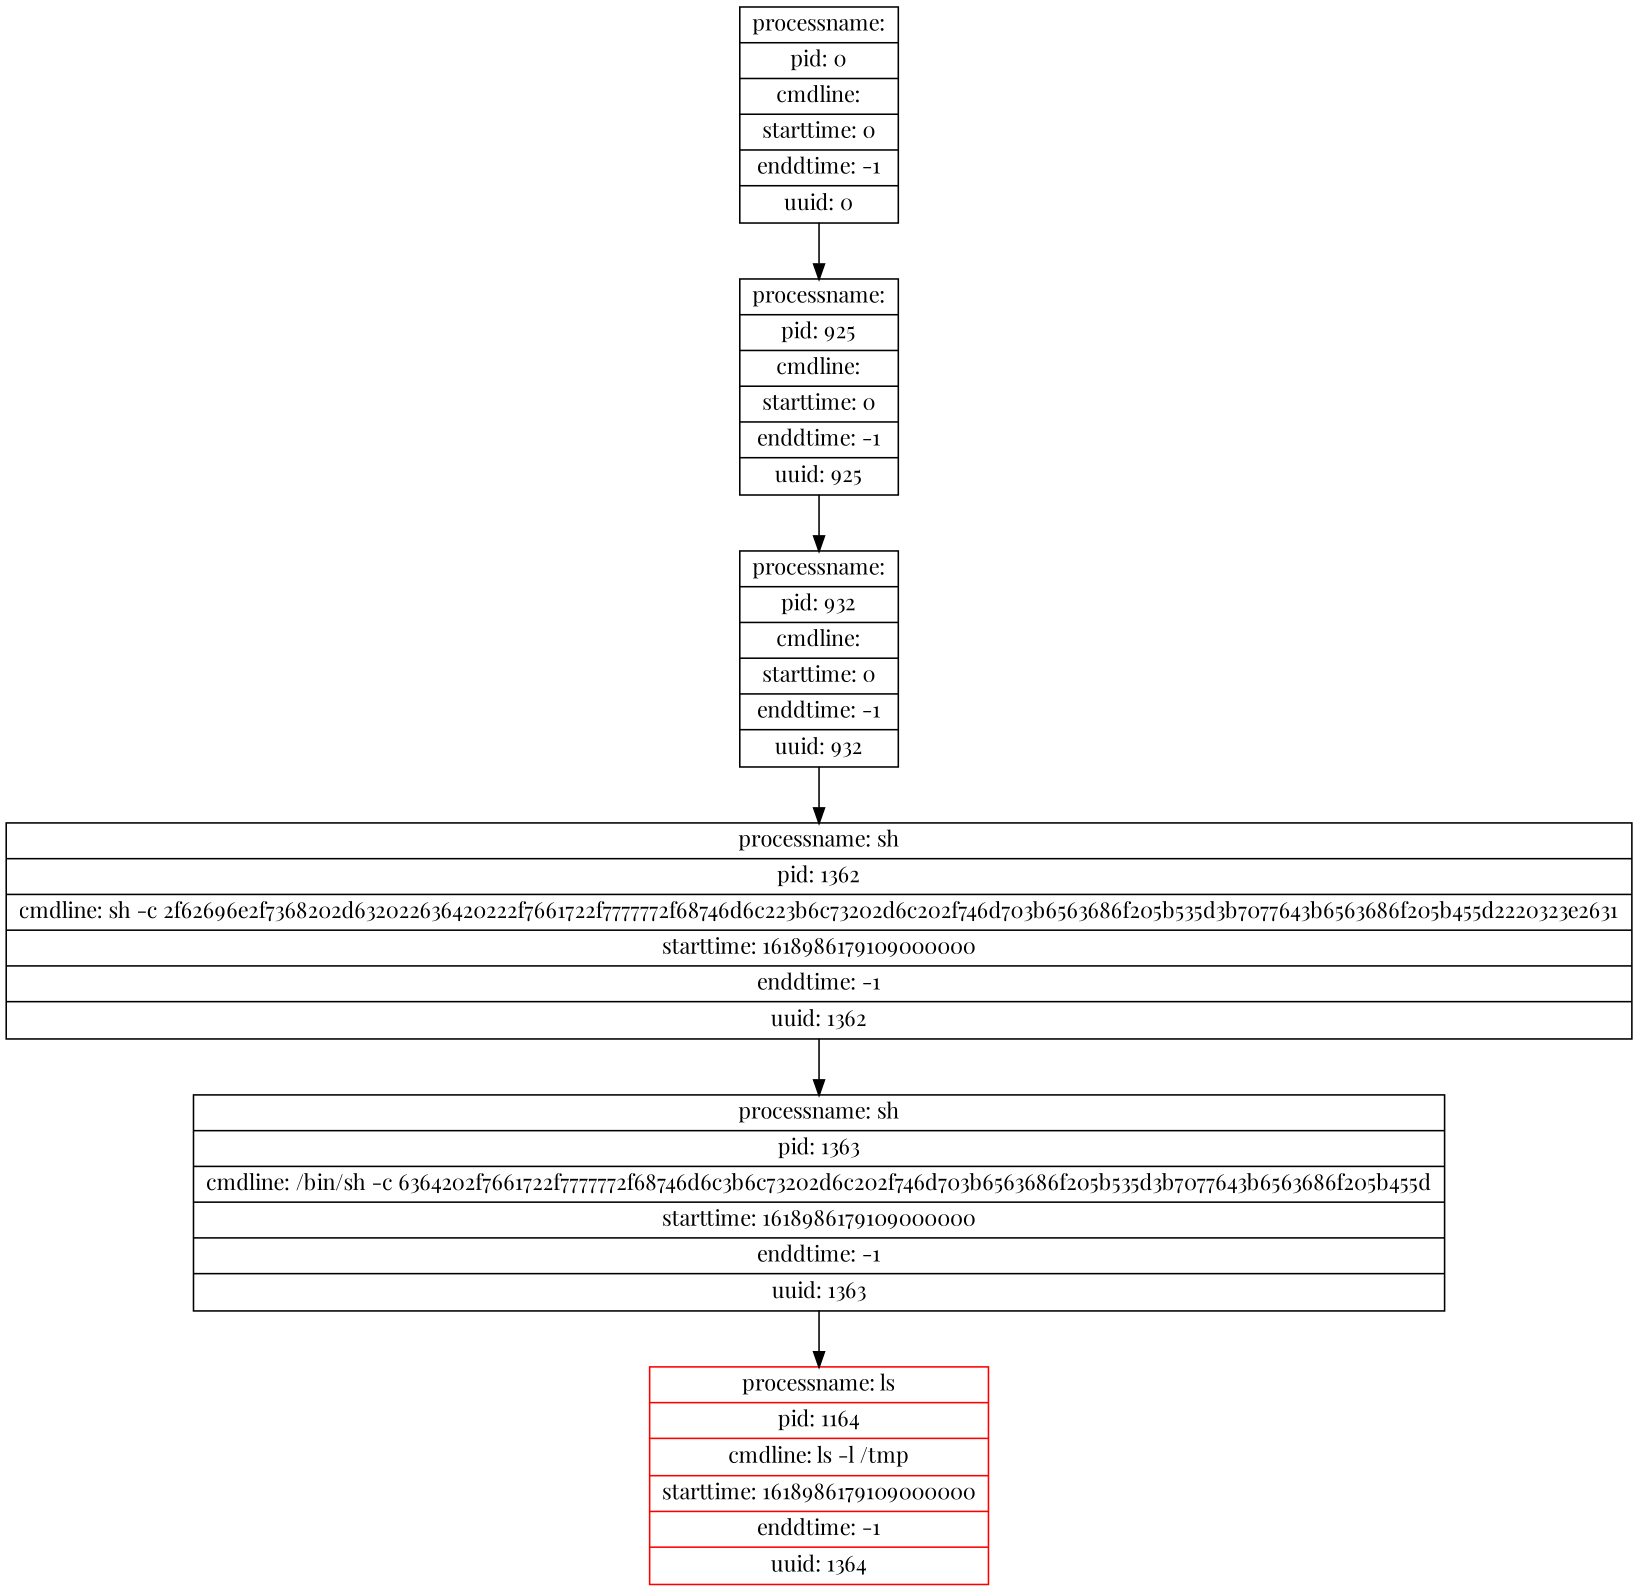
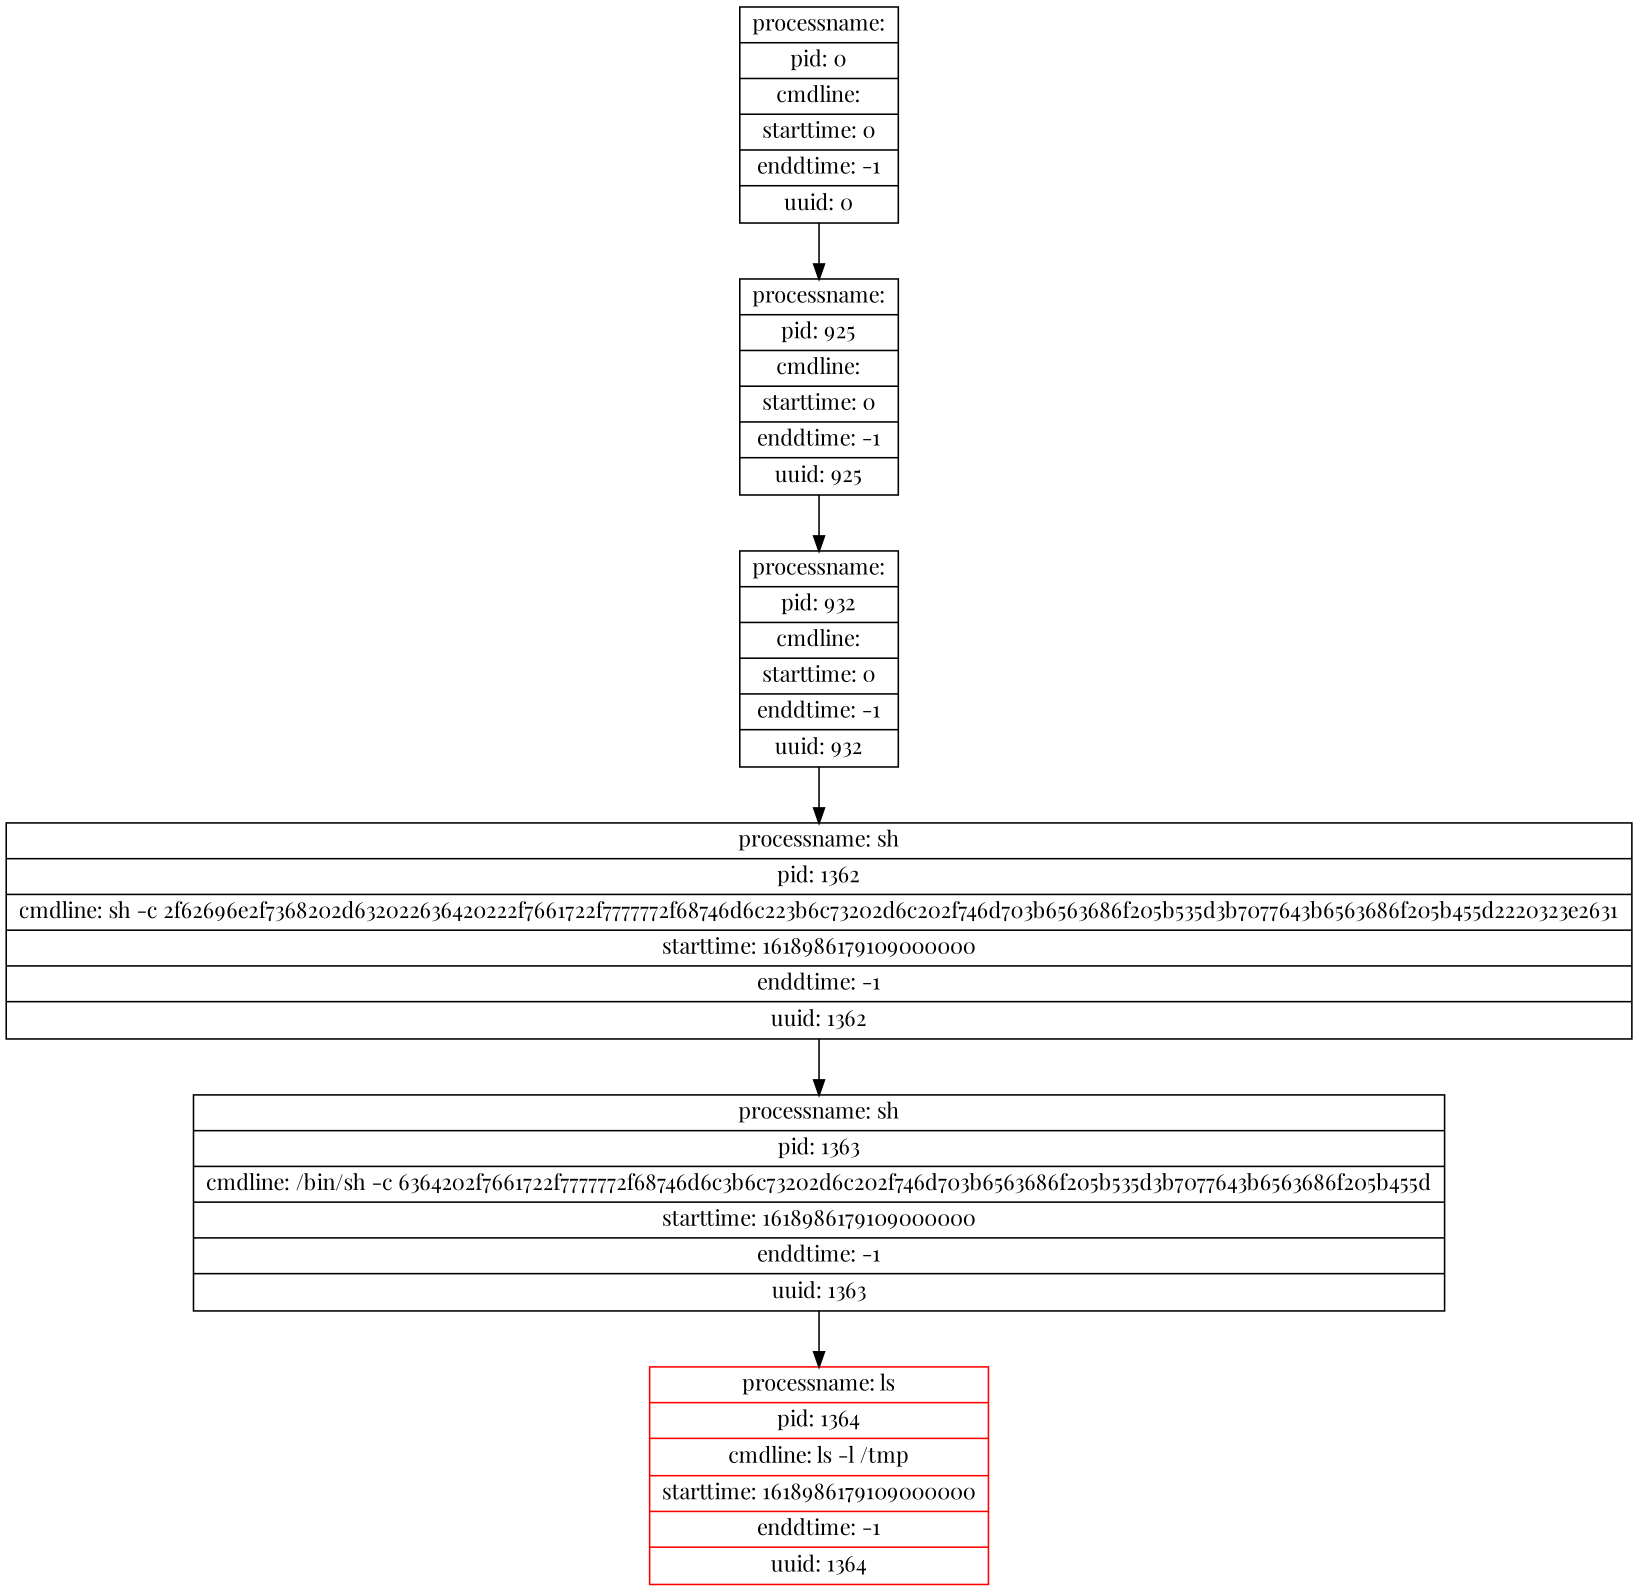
(819, 1420) -> (819, 1420)
